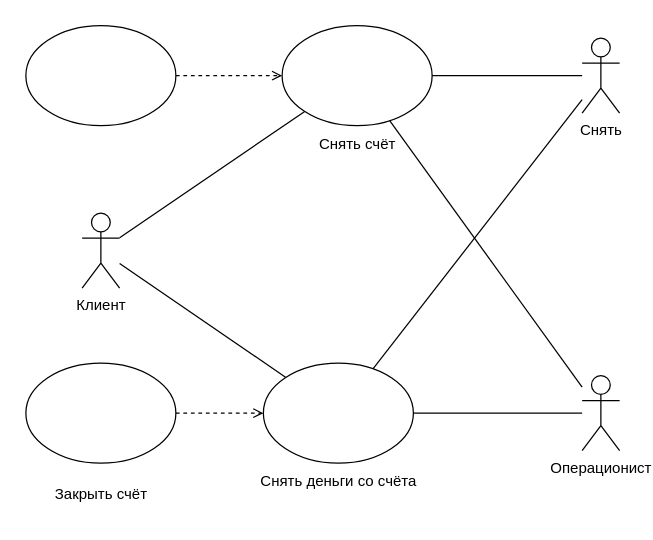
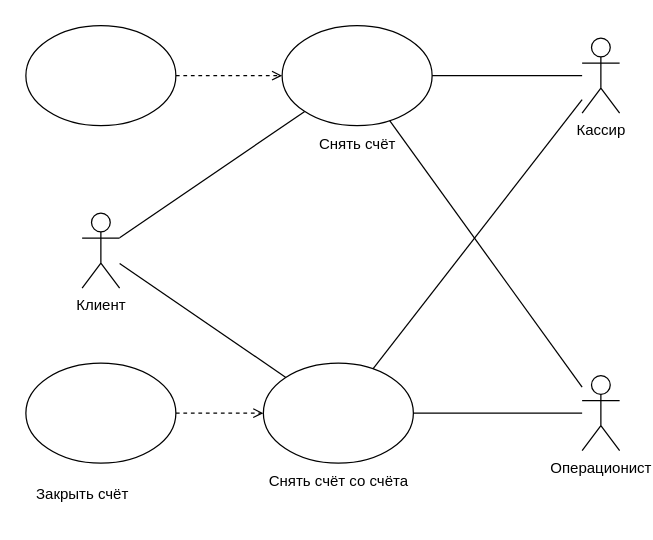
(601, 131) -> (601, 131)
(339, 482) -> (339, 482)
(101, 494) -> (82, 494)
